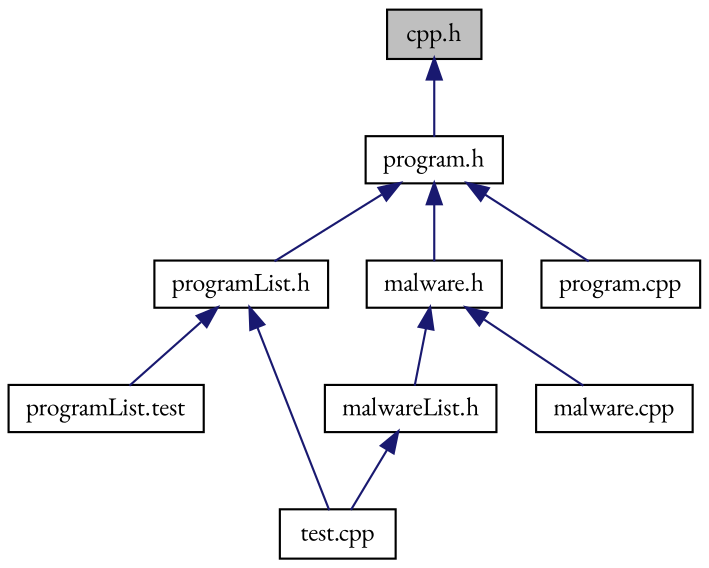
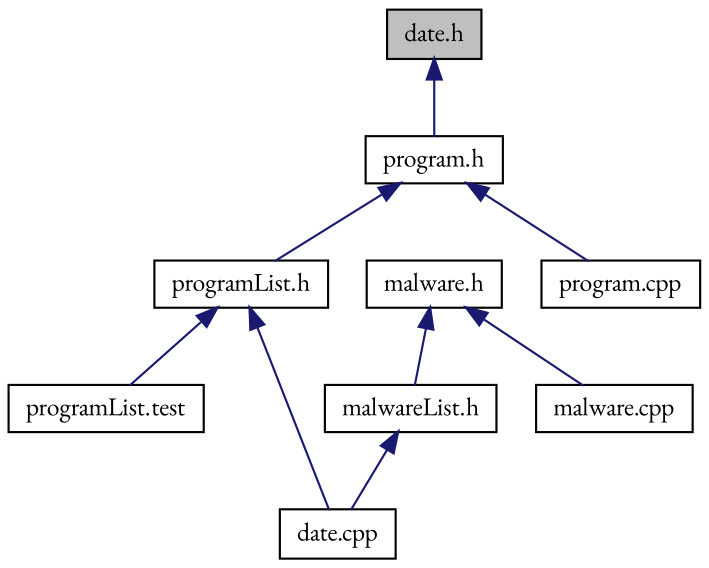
(434, 34) -> (434, 34)
(434, 233) -> none
(338, 534) -> (338, 534)
